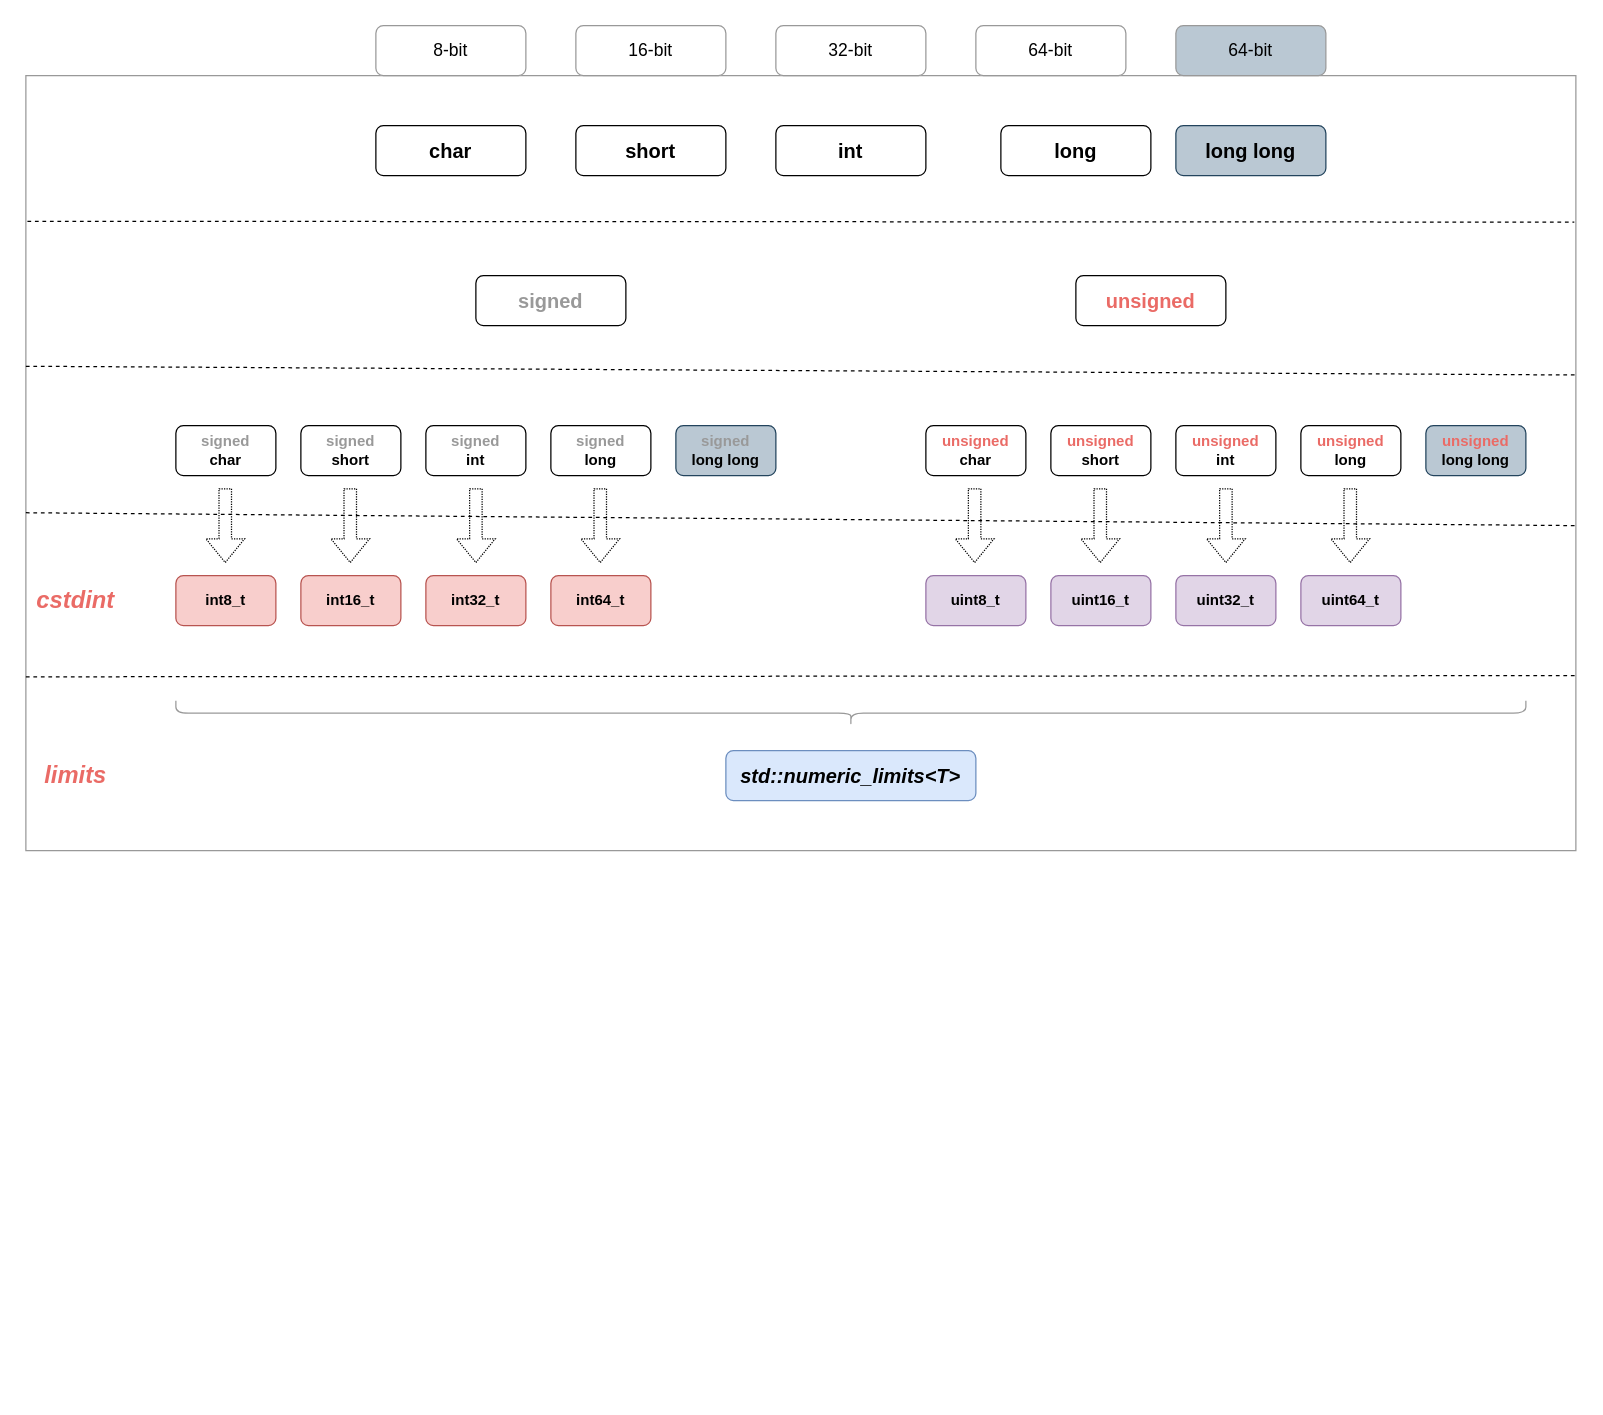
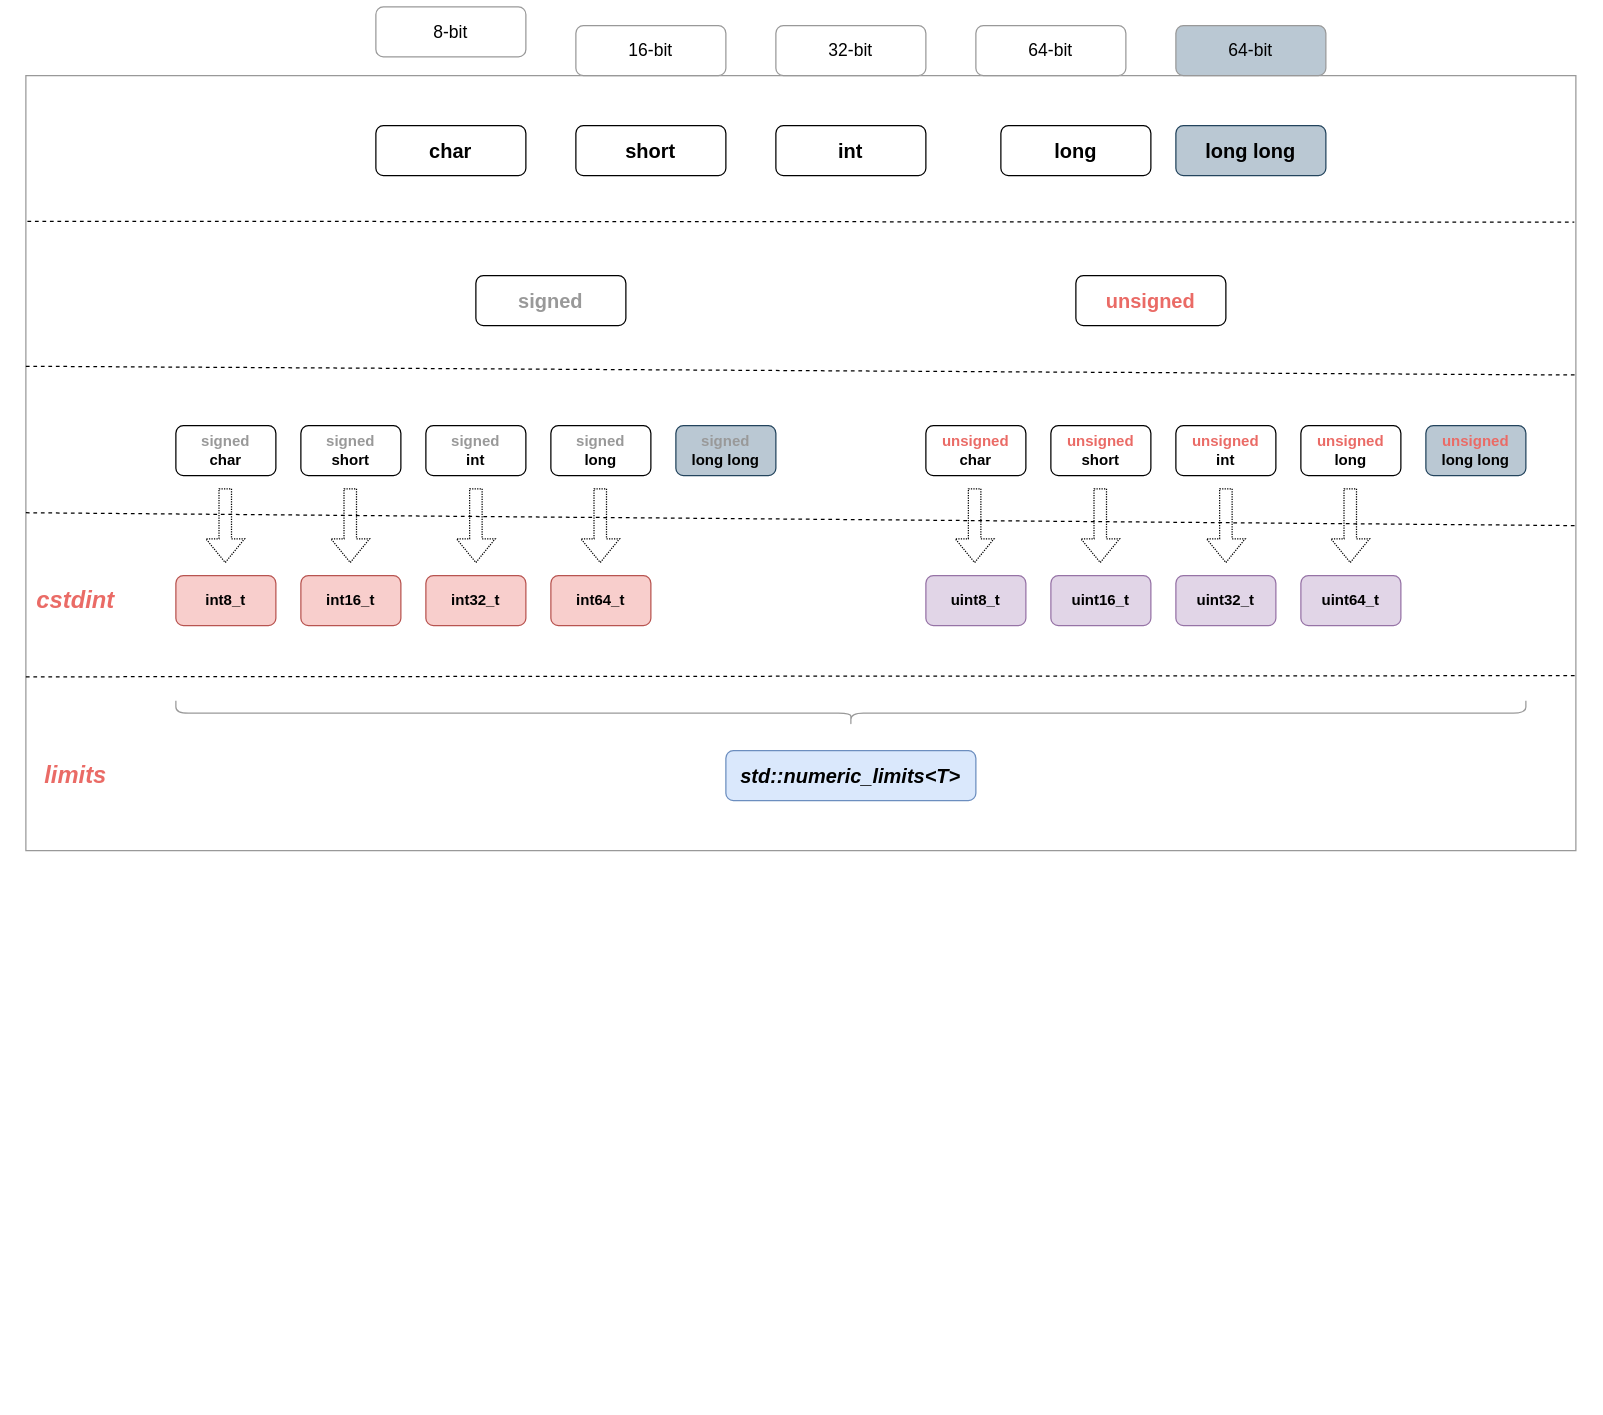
(451, 51) -> (451, 32)
